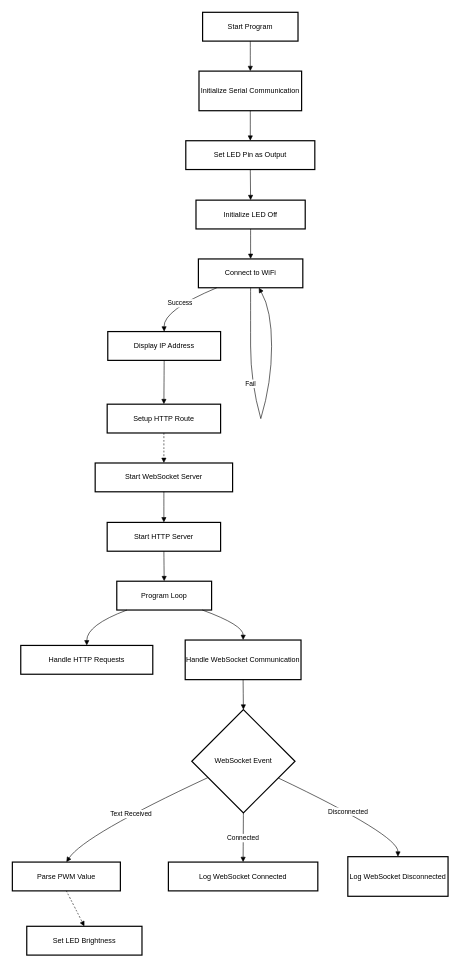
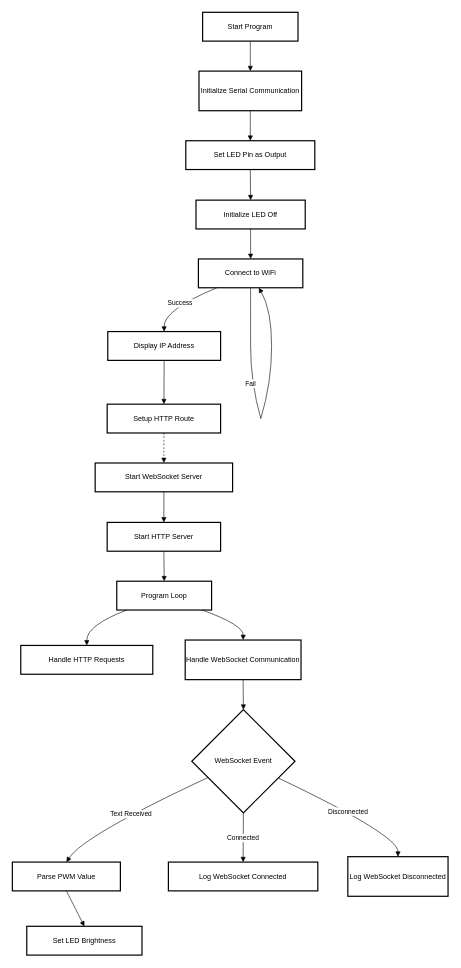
(74, 905) -> (74, 905)
